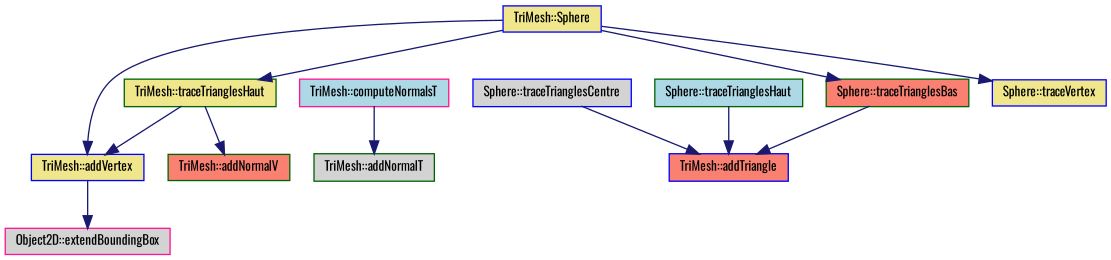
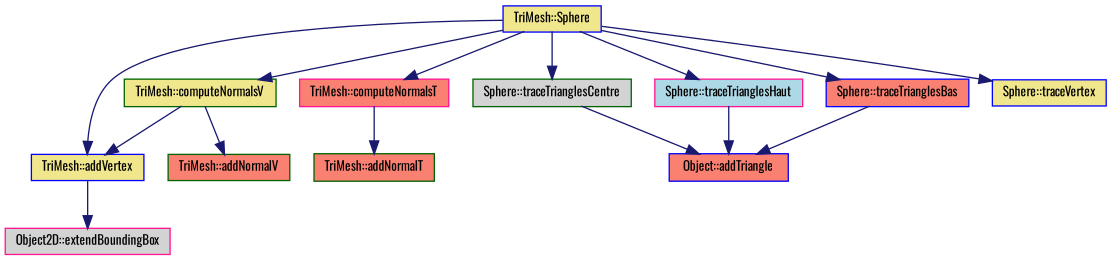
none -> (552, 49)
none -> (471, 53)
none -> (633, 53)
(200, 93) -> (200, 93)
(374, 93) -> (374, 93)
(552, 93) -> (552, 93)
(729, 93) -> (729, 93)
(898, 93) -> (898, 93)
(374, 167) -> (374, 167)
(729, 167) -> (729, 167)
